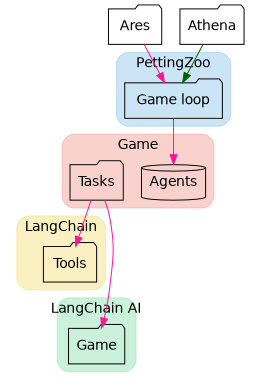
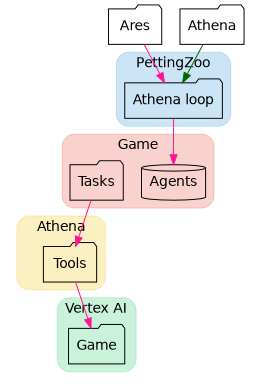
(174, 101) -> (174, 101)
(61, 227) -> (61, 227)
(113, 259) -> (83, 304)
(97, 309) -> (97, 309)
